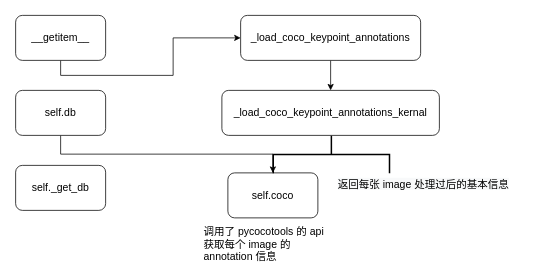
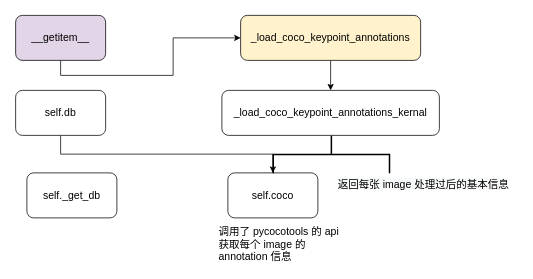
(60, 38) -> (60, 38)
(330, 38) -> (330, 38)
(60, 188) -> (72, 195)
(267, 244) -> (282, 244)
